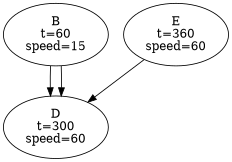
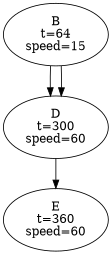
(56, 35) -> (56, 35)
(119, 78) -> (56, 169)
